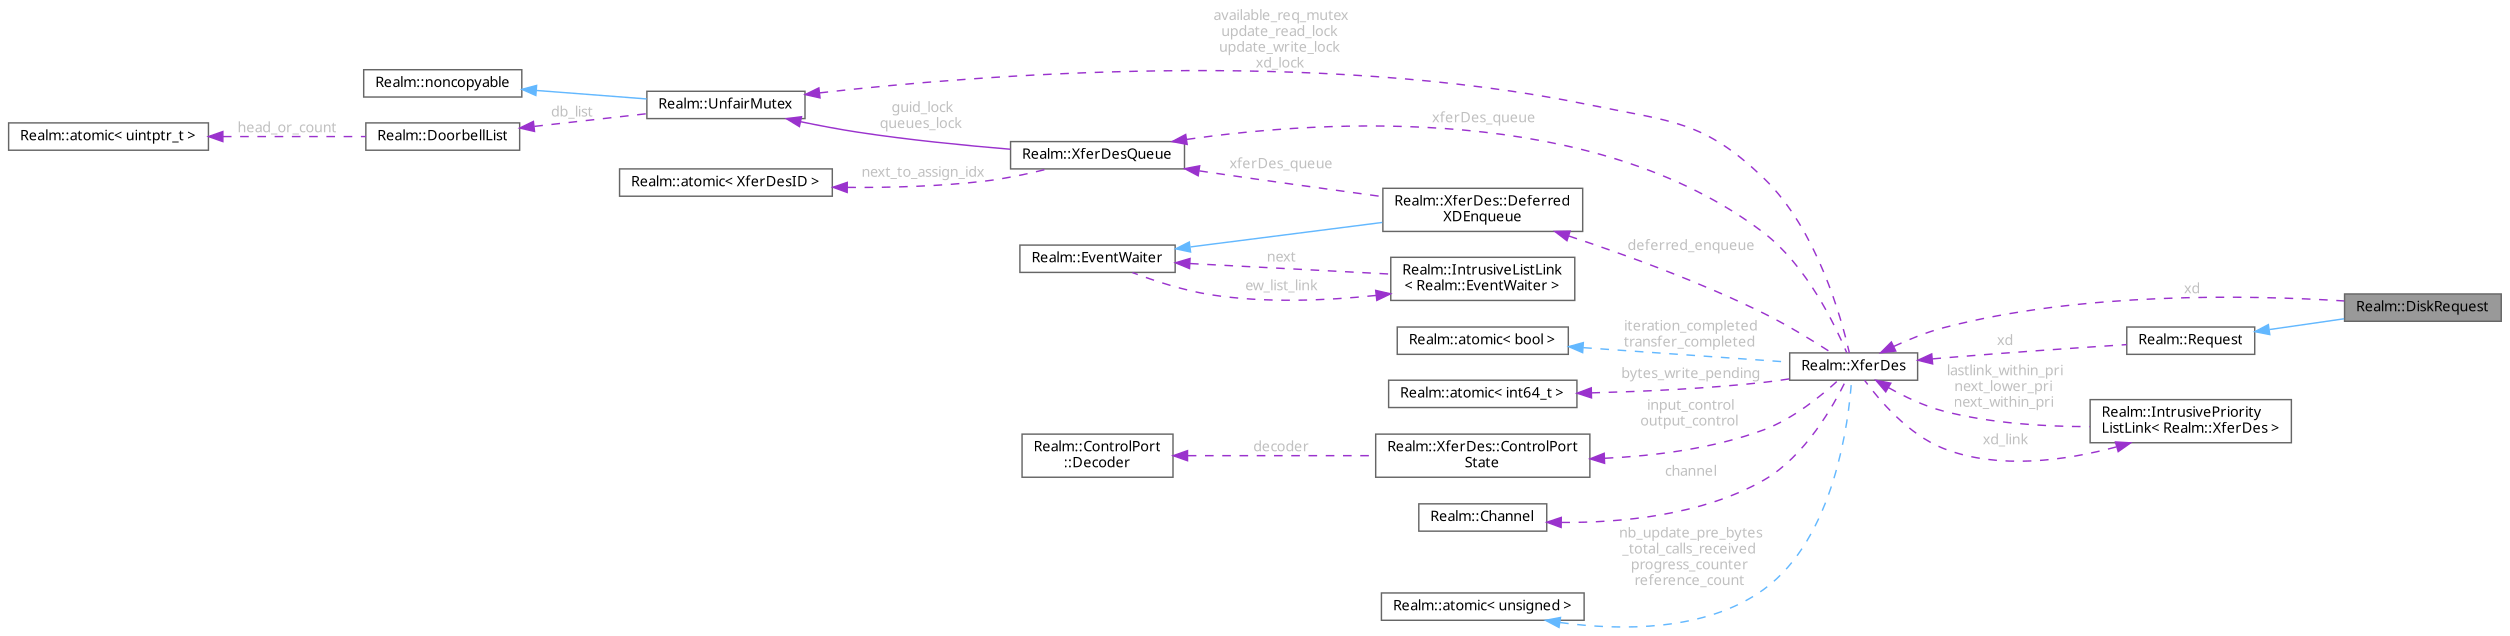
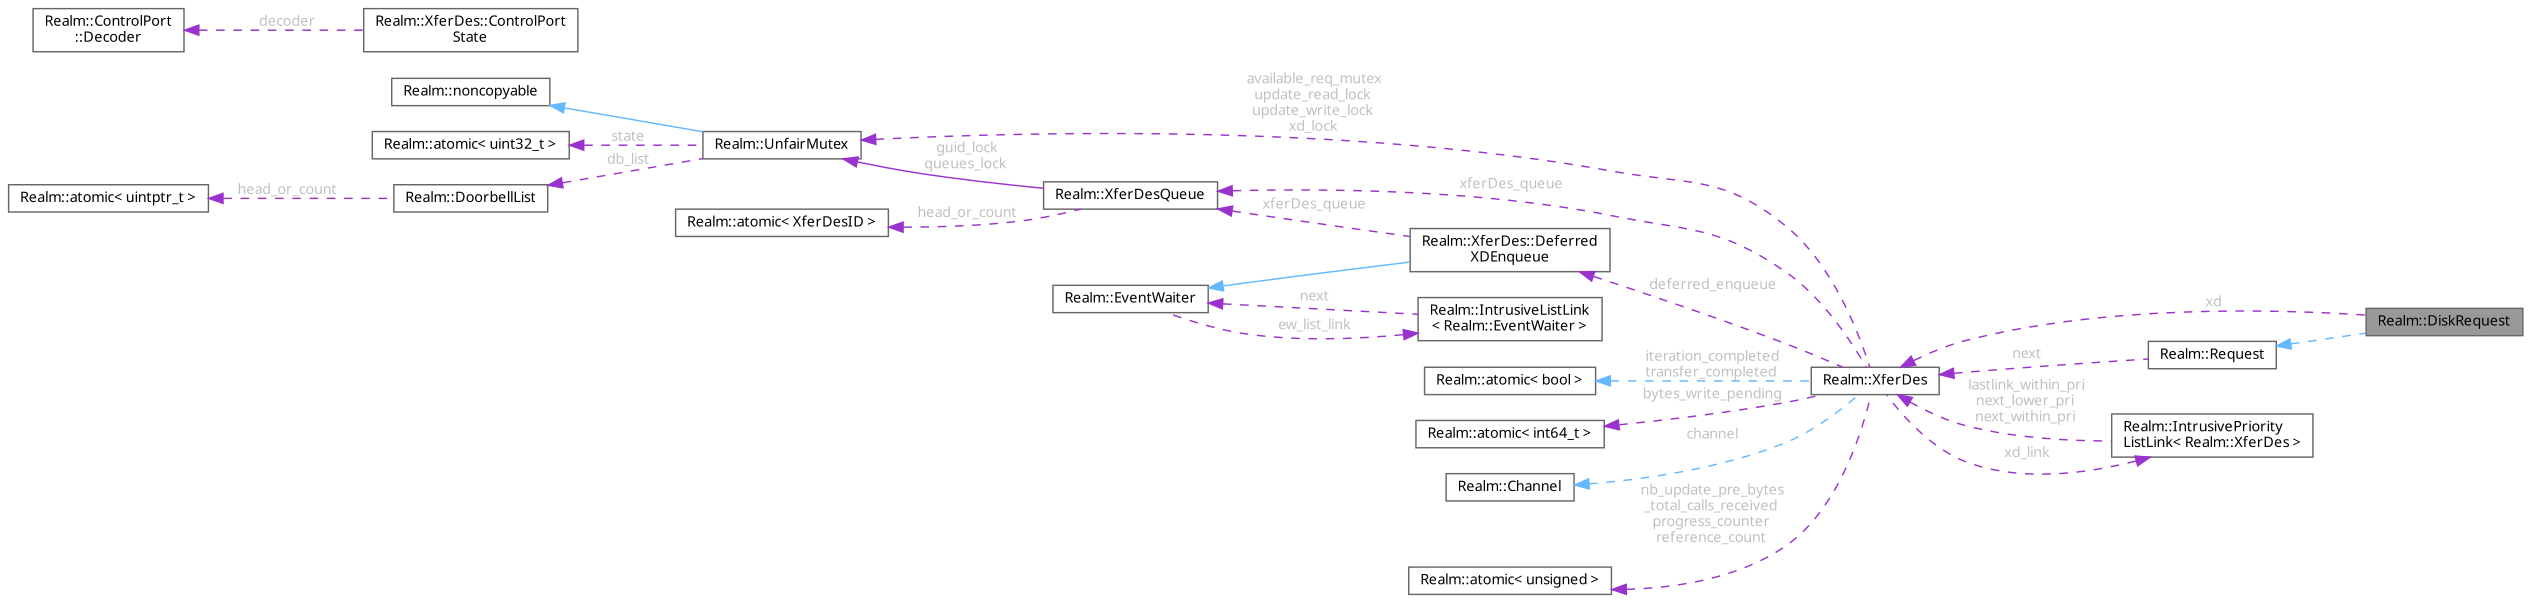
none -> (471, 145)
(921, 173) -> (966, 213)
(2307, 324) -> (2328, 339)
(2004, 341) -> (2025, 354)
(1729, 441) -> none
(1728, 496) -> (1732, 460)
(1772, 582) -> (1789, 543)
